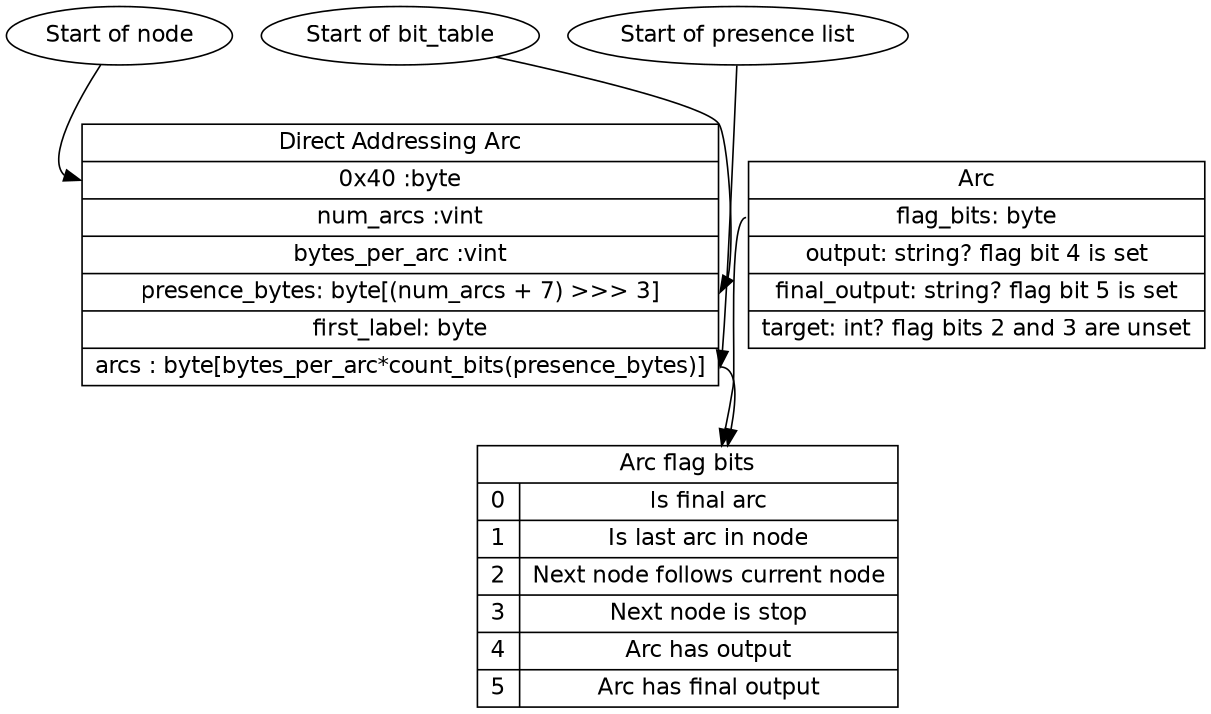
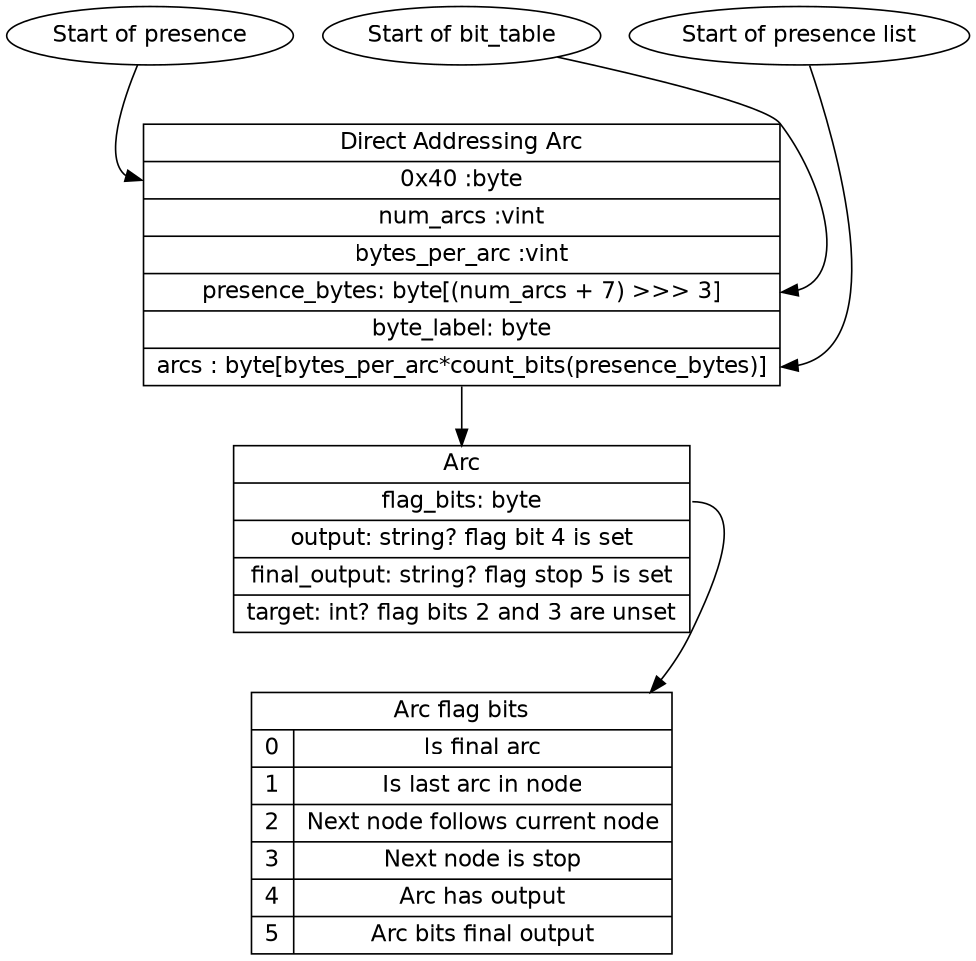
(119, 36) -> (150, 36)
(977, 291) -> (462, 576)
(400, 329) -> (462, 329)
(735, 395) -> (462, 408)
(709, 688) -> (483, 934)
